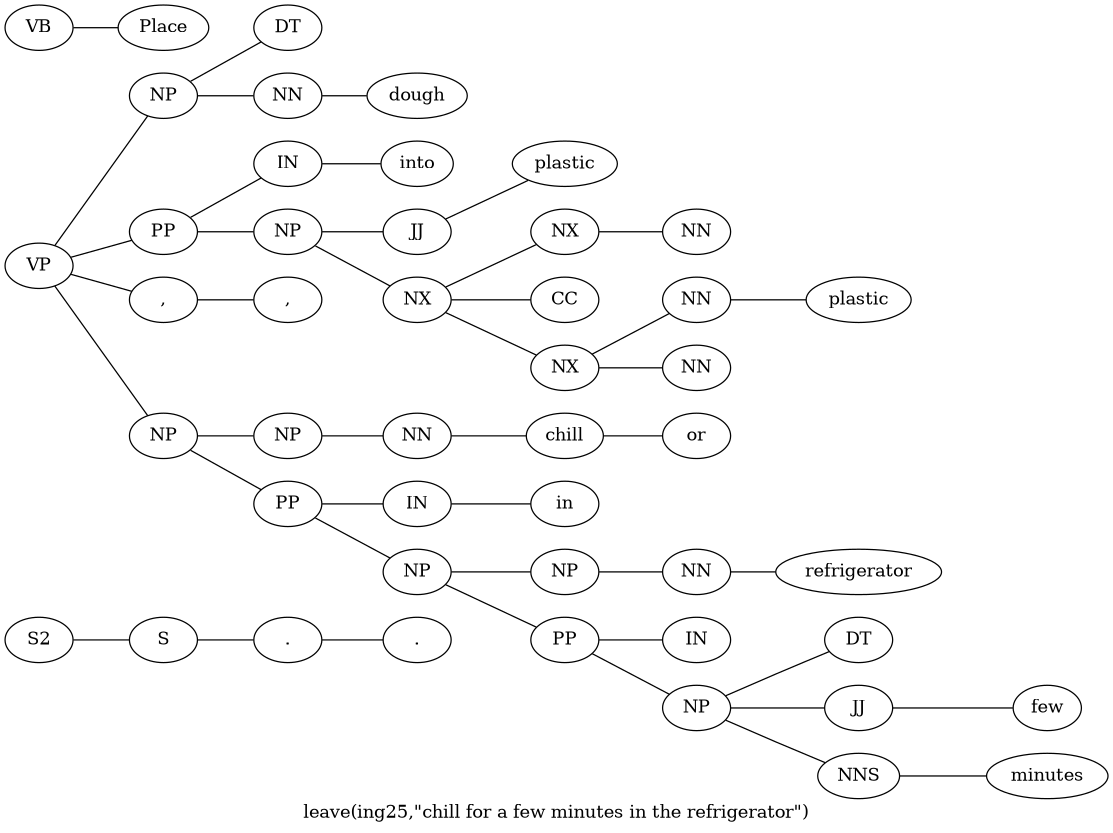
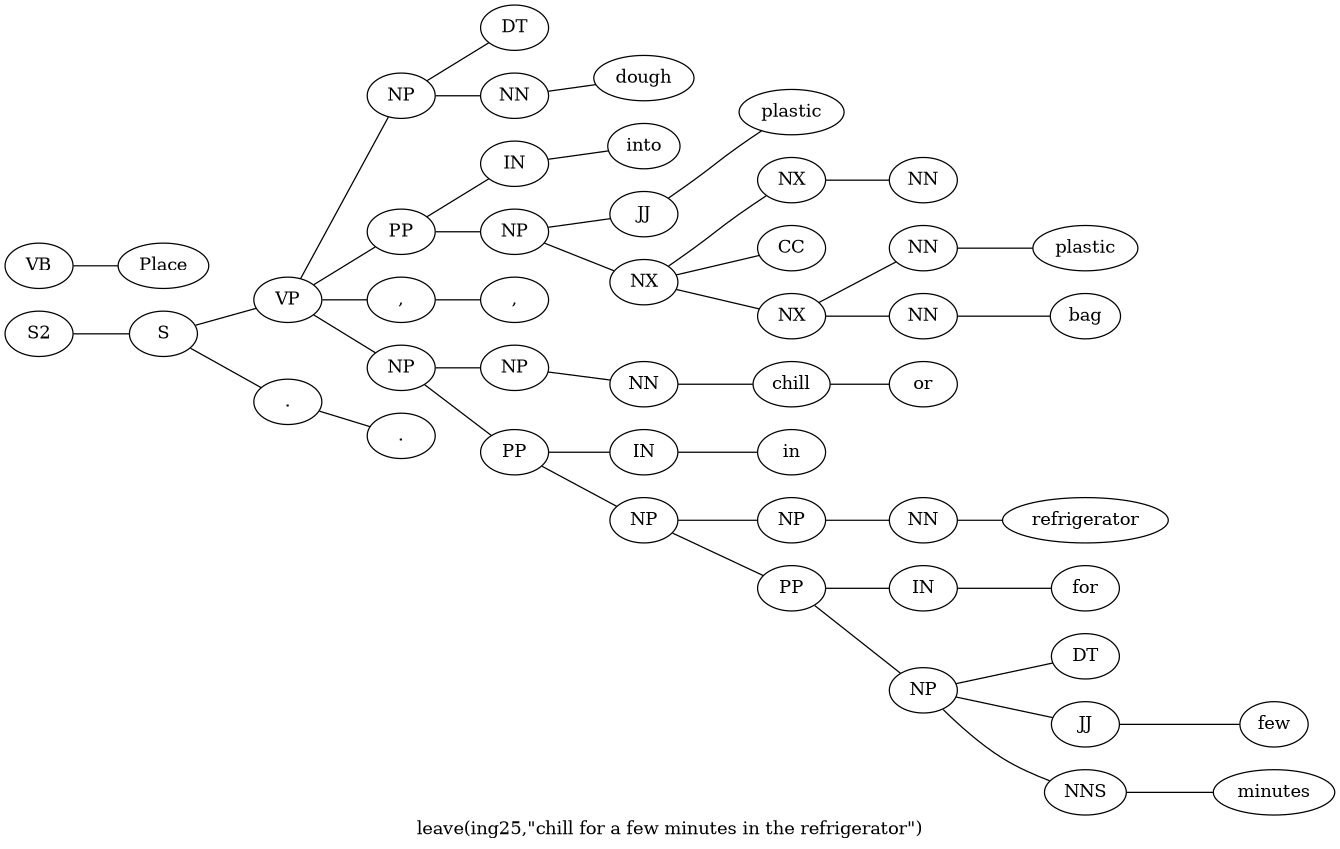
none -> (1085, 316)
none -> (226, 317)
none -> (1085, 588)
